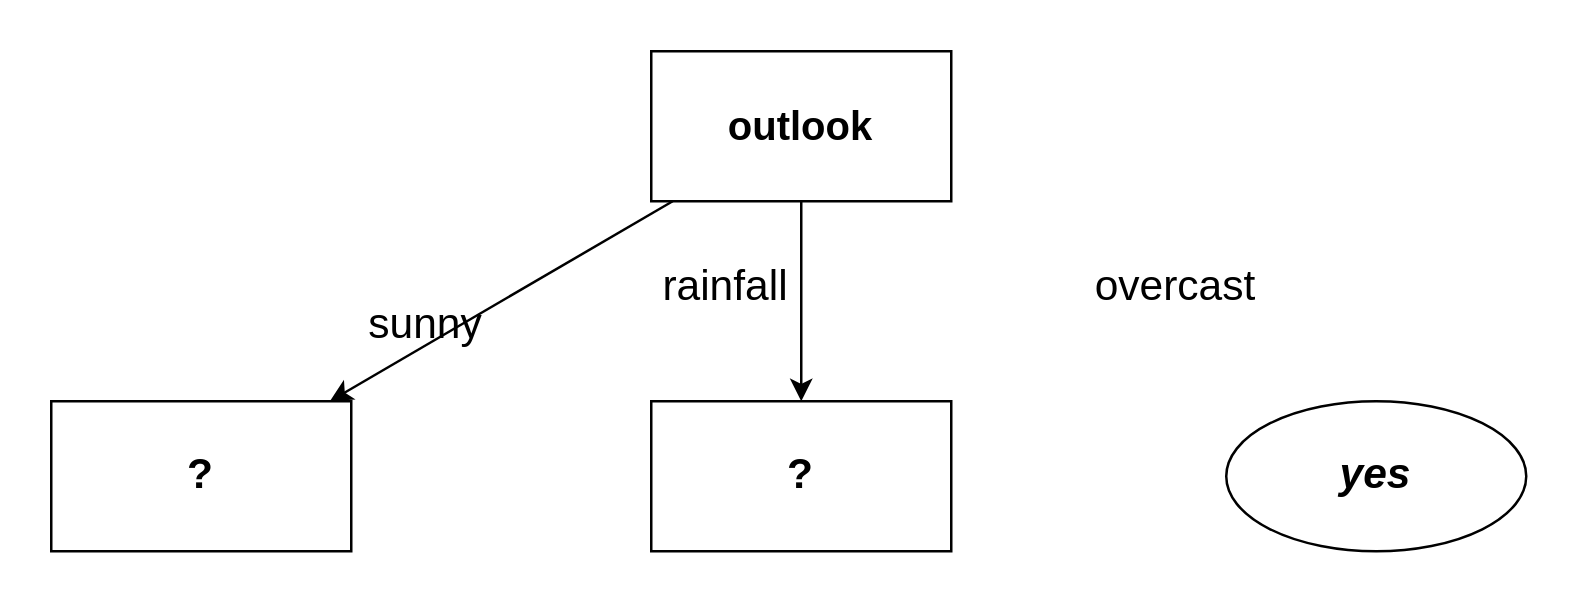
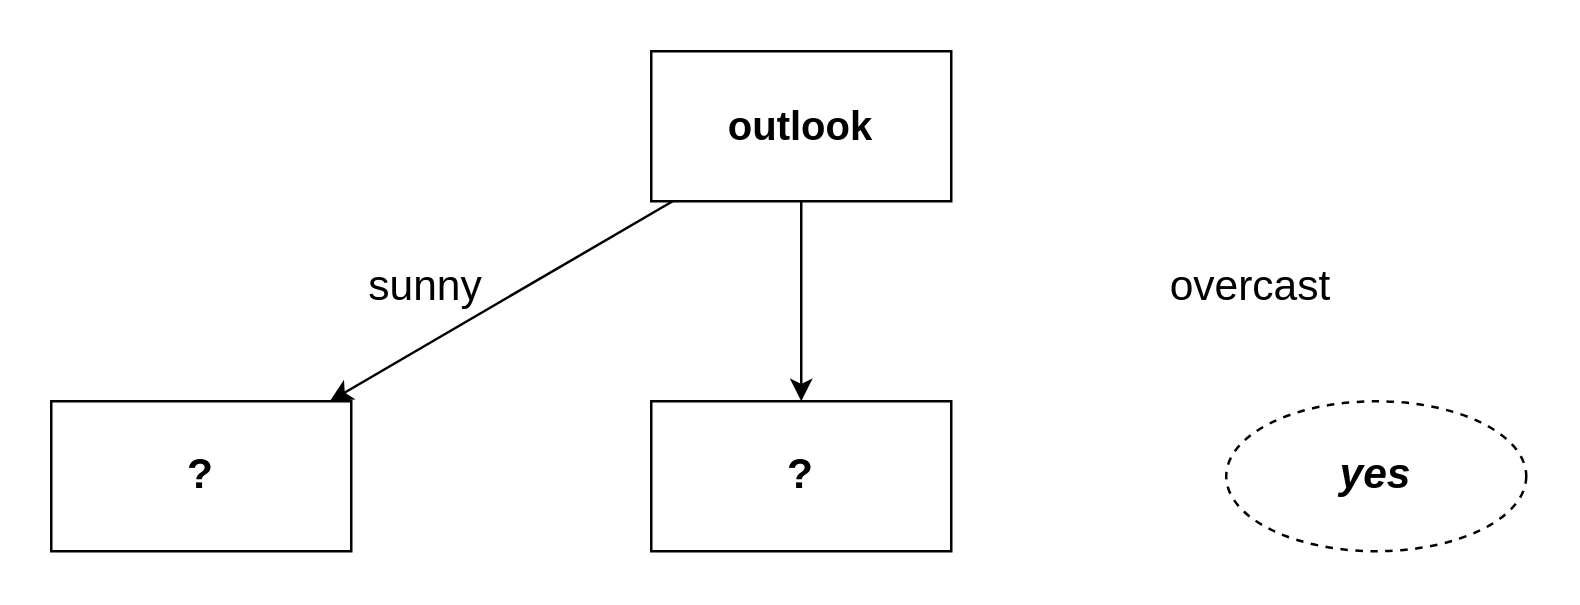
(726, 289) -> none
(1176, 289) -> (1251, 289)
(426, 326) -> (426, 289)
(1376, 476) -> (1376, 476)
